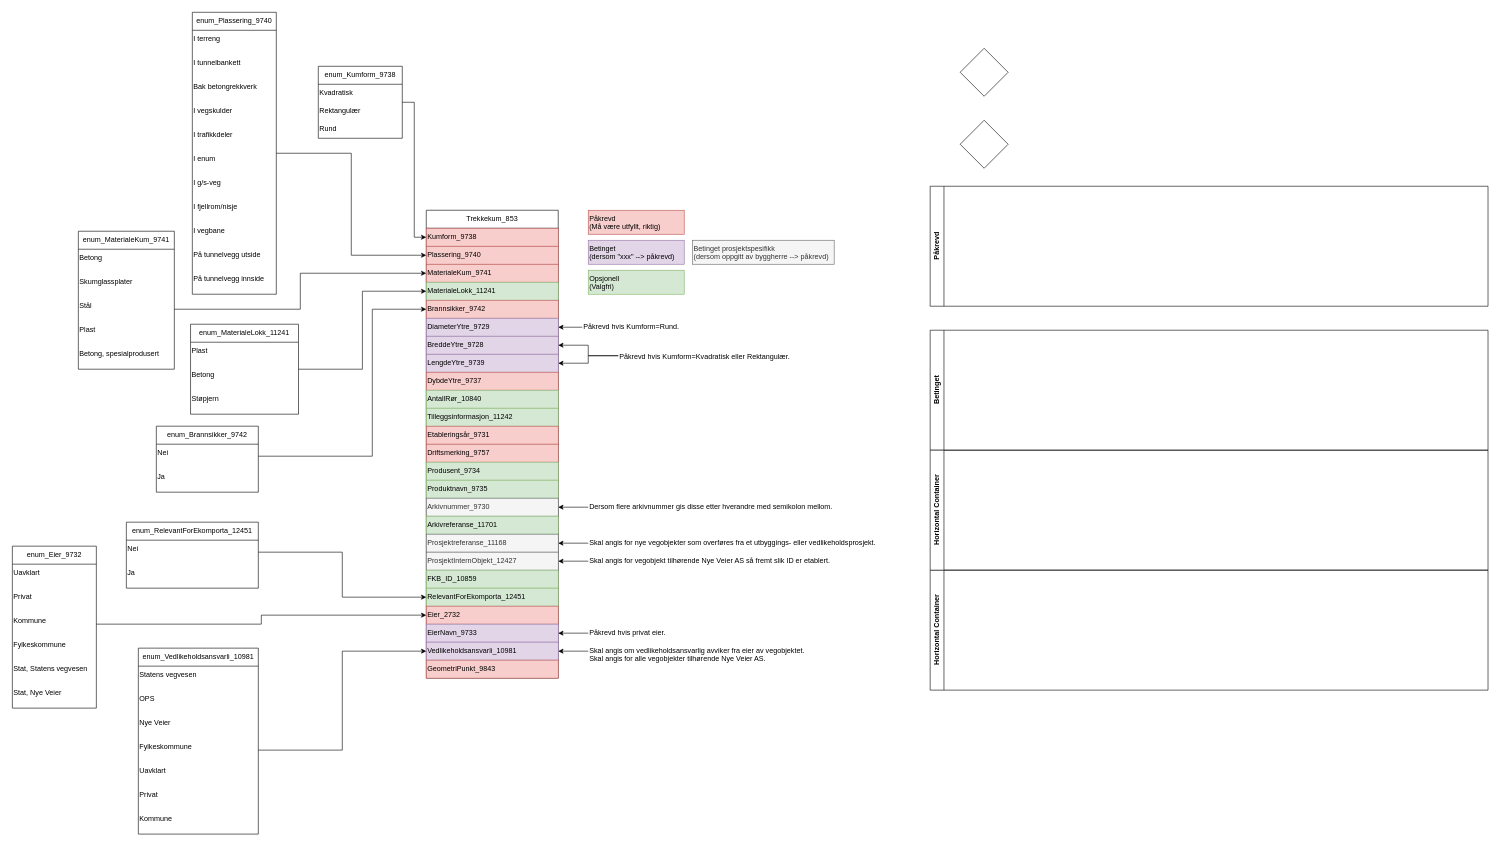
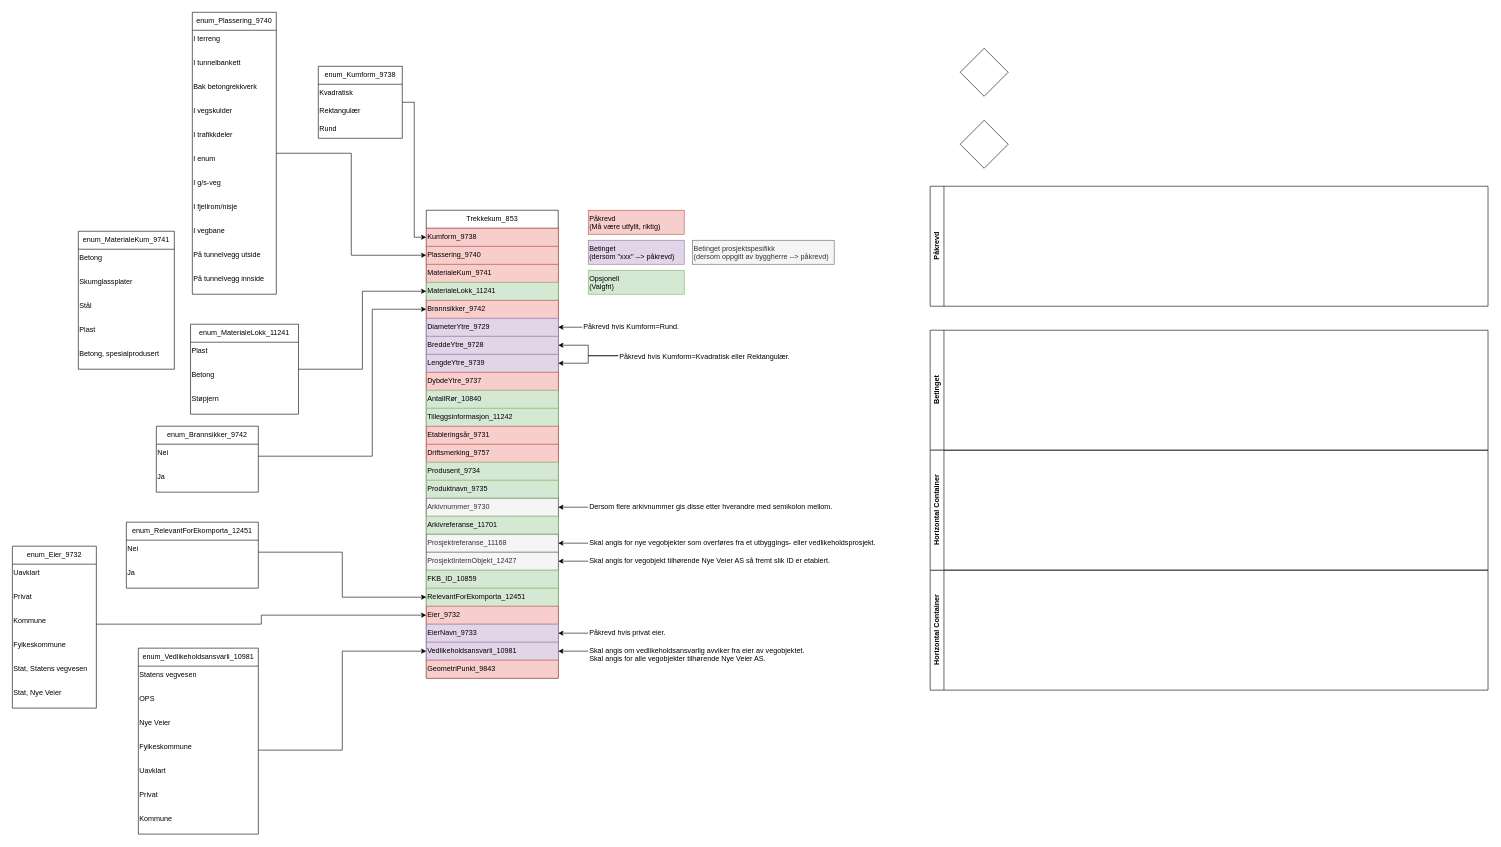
(300, 309) -> none
(445, 615) -> (445, 615)
